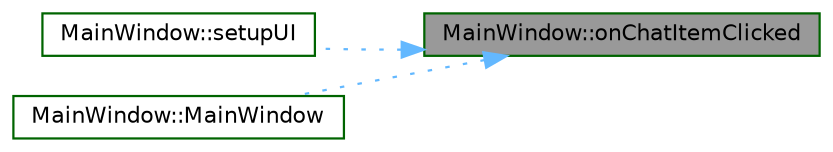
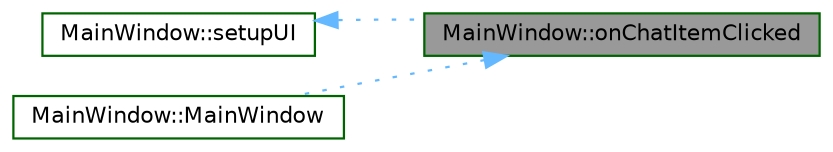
(358, 49) -> (381, 20)
